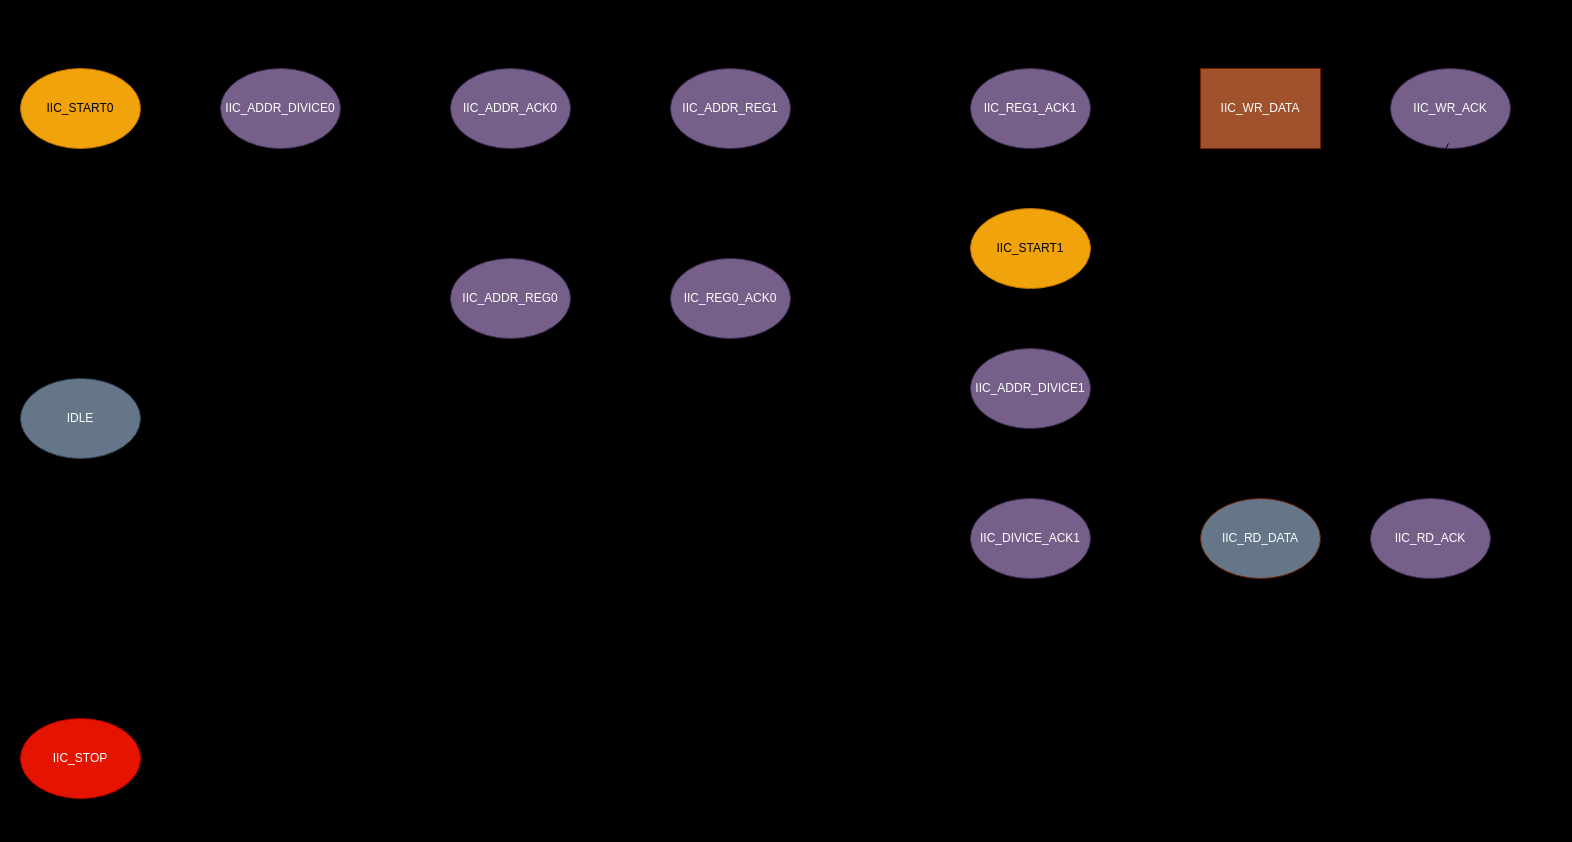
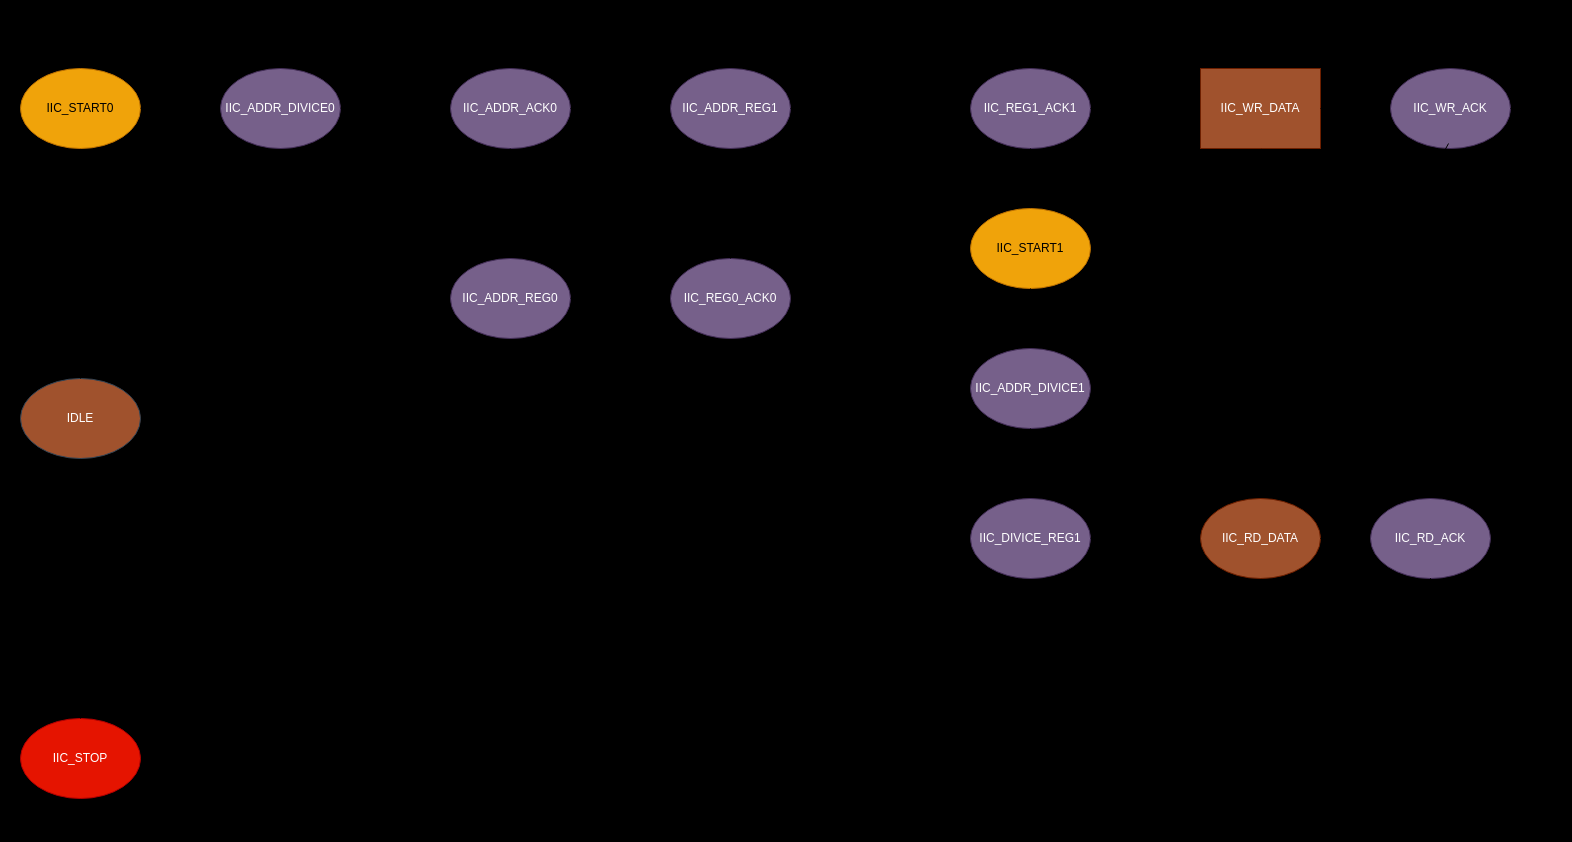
(81, 419) -> (81, 419)
(1031, 539) -> (1031, 539)
(1261, 539) -> (1261, 539)
